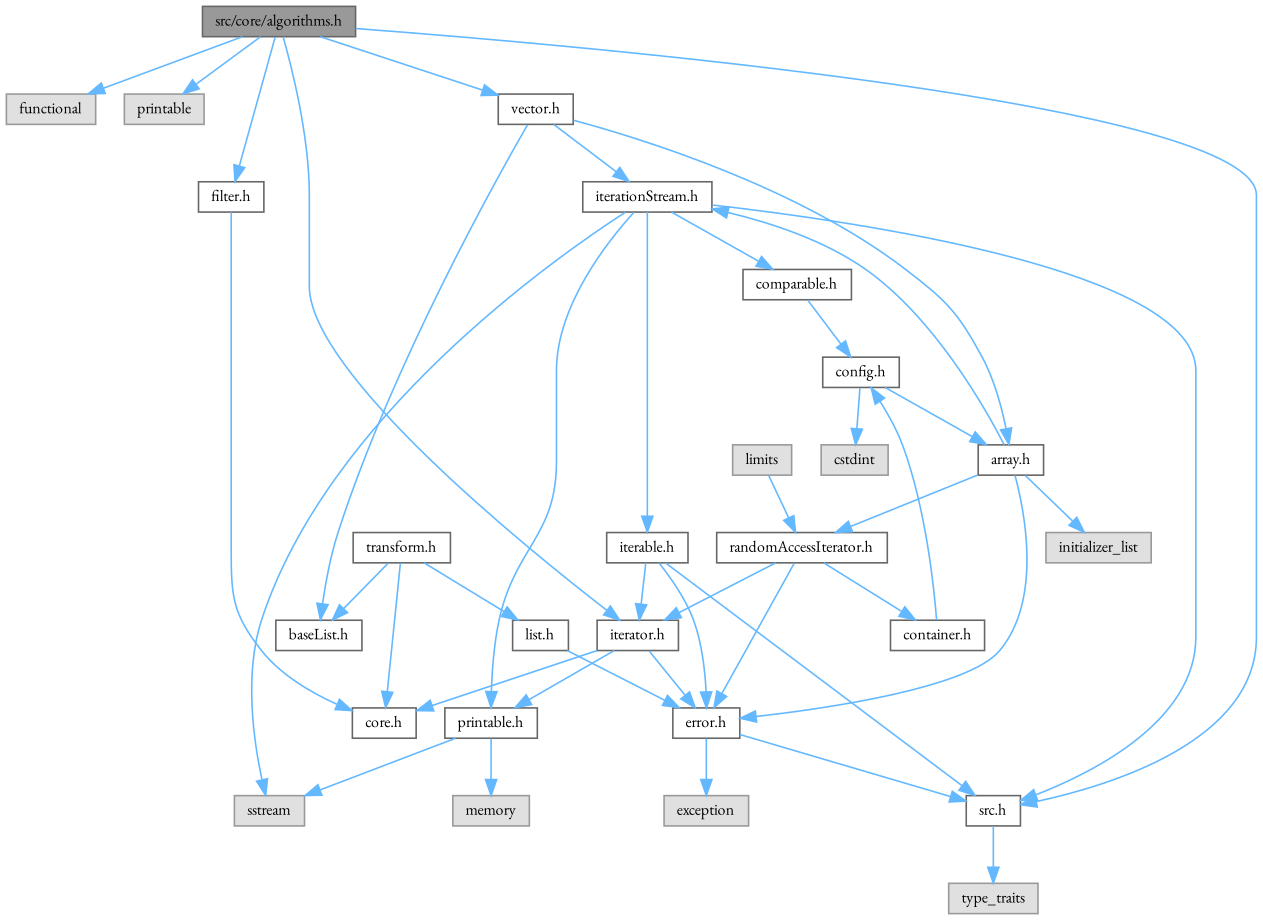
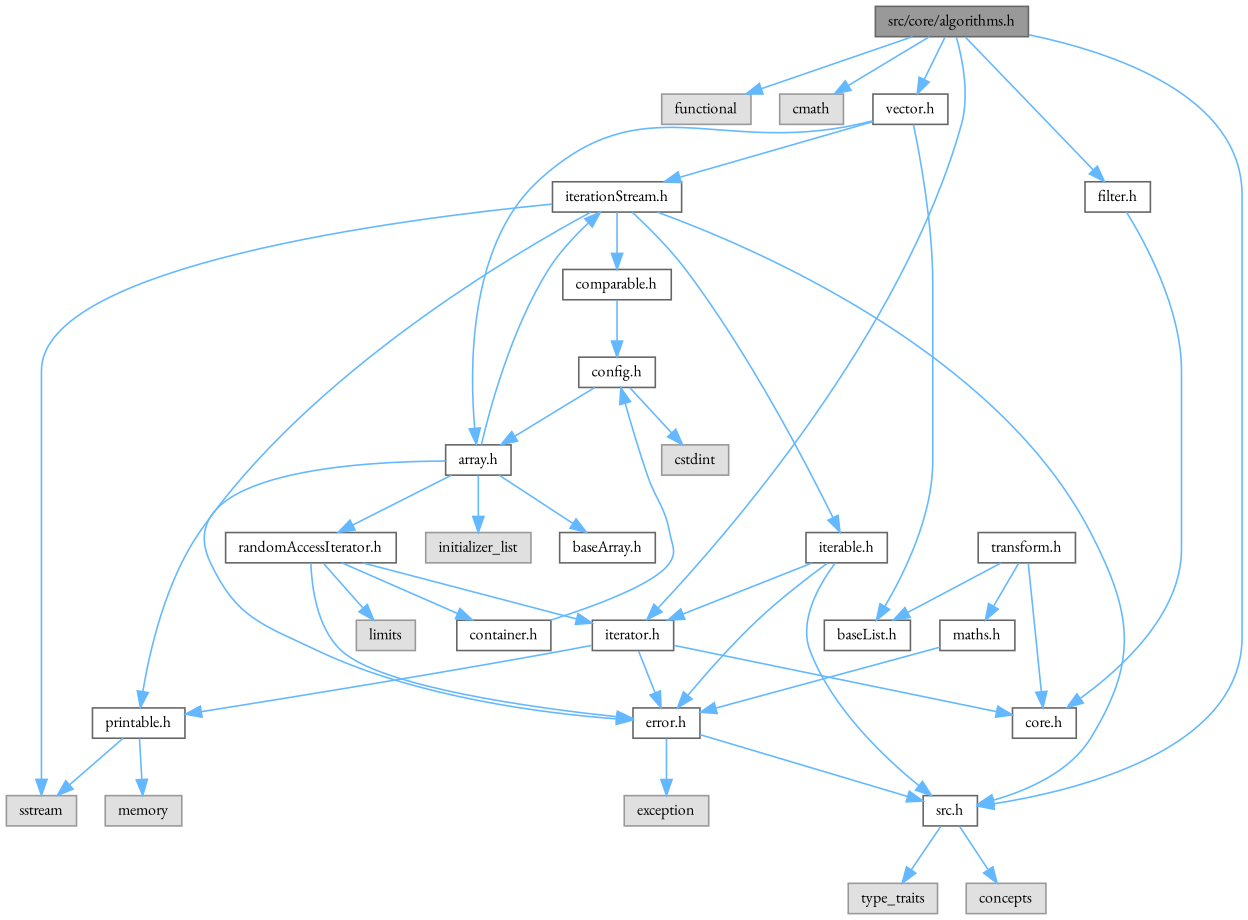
(164, 109) -> (812, 109)
(779, 497) -> (343, 585)
none -> (607, 548)
(541, 635) -> (977, 635)
none -> (1006, 898)
